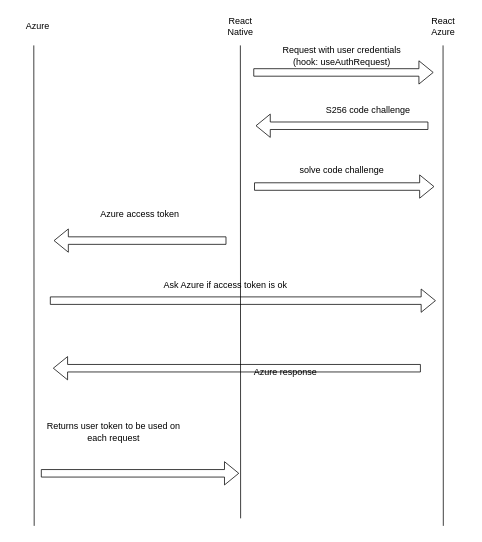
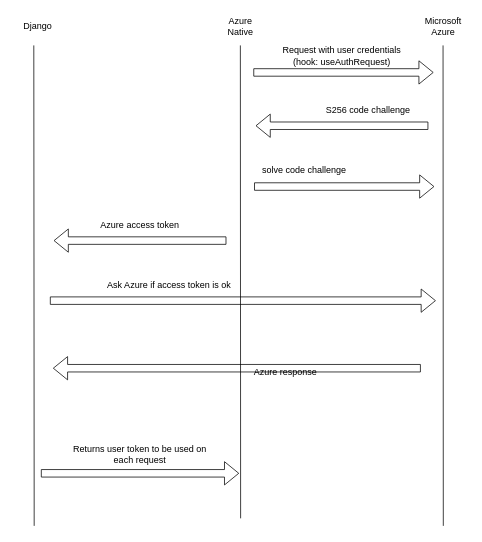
(38, 27) -> (38, 27)
(240, 27) -> (240, 27)
(443, 27) -> (443, 27)
(342, 171) -> (304, 171)
(140, 214) -> (140, 225)
(225, 284) -> (169, 284)
(114, 432) -> (140, 454)
